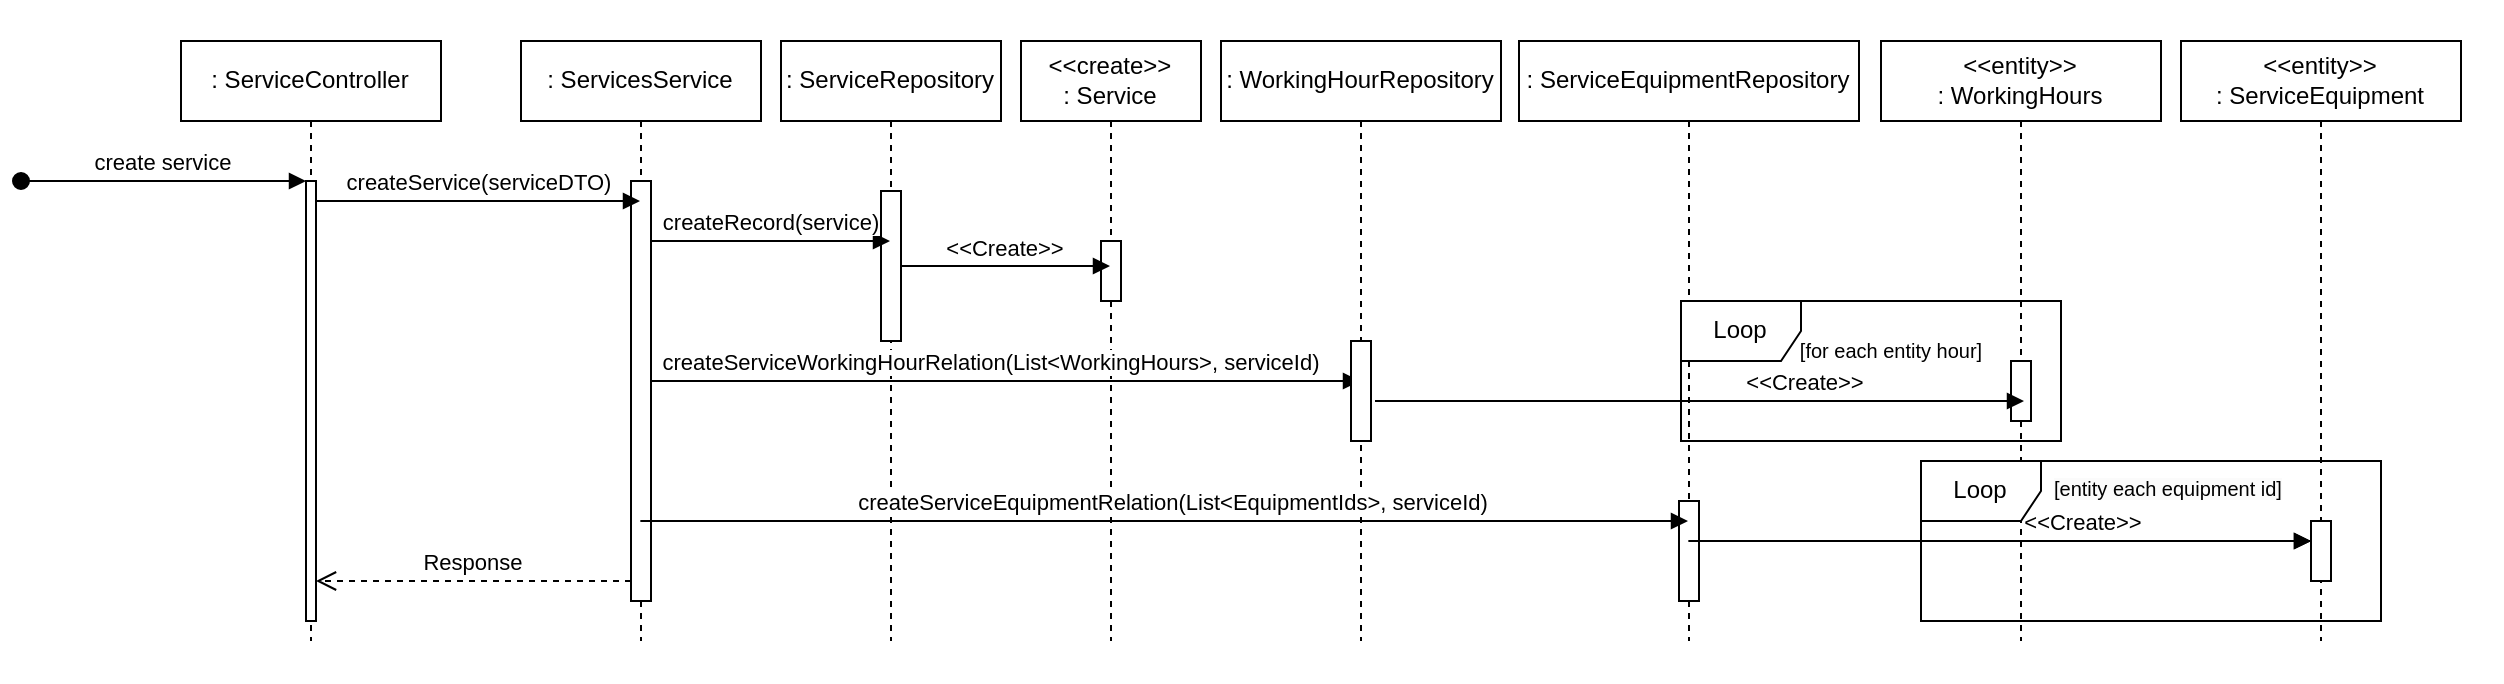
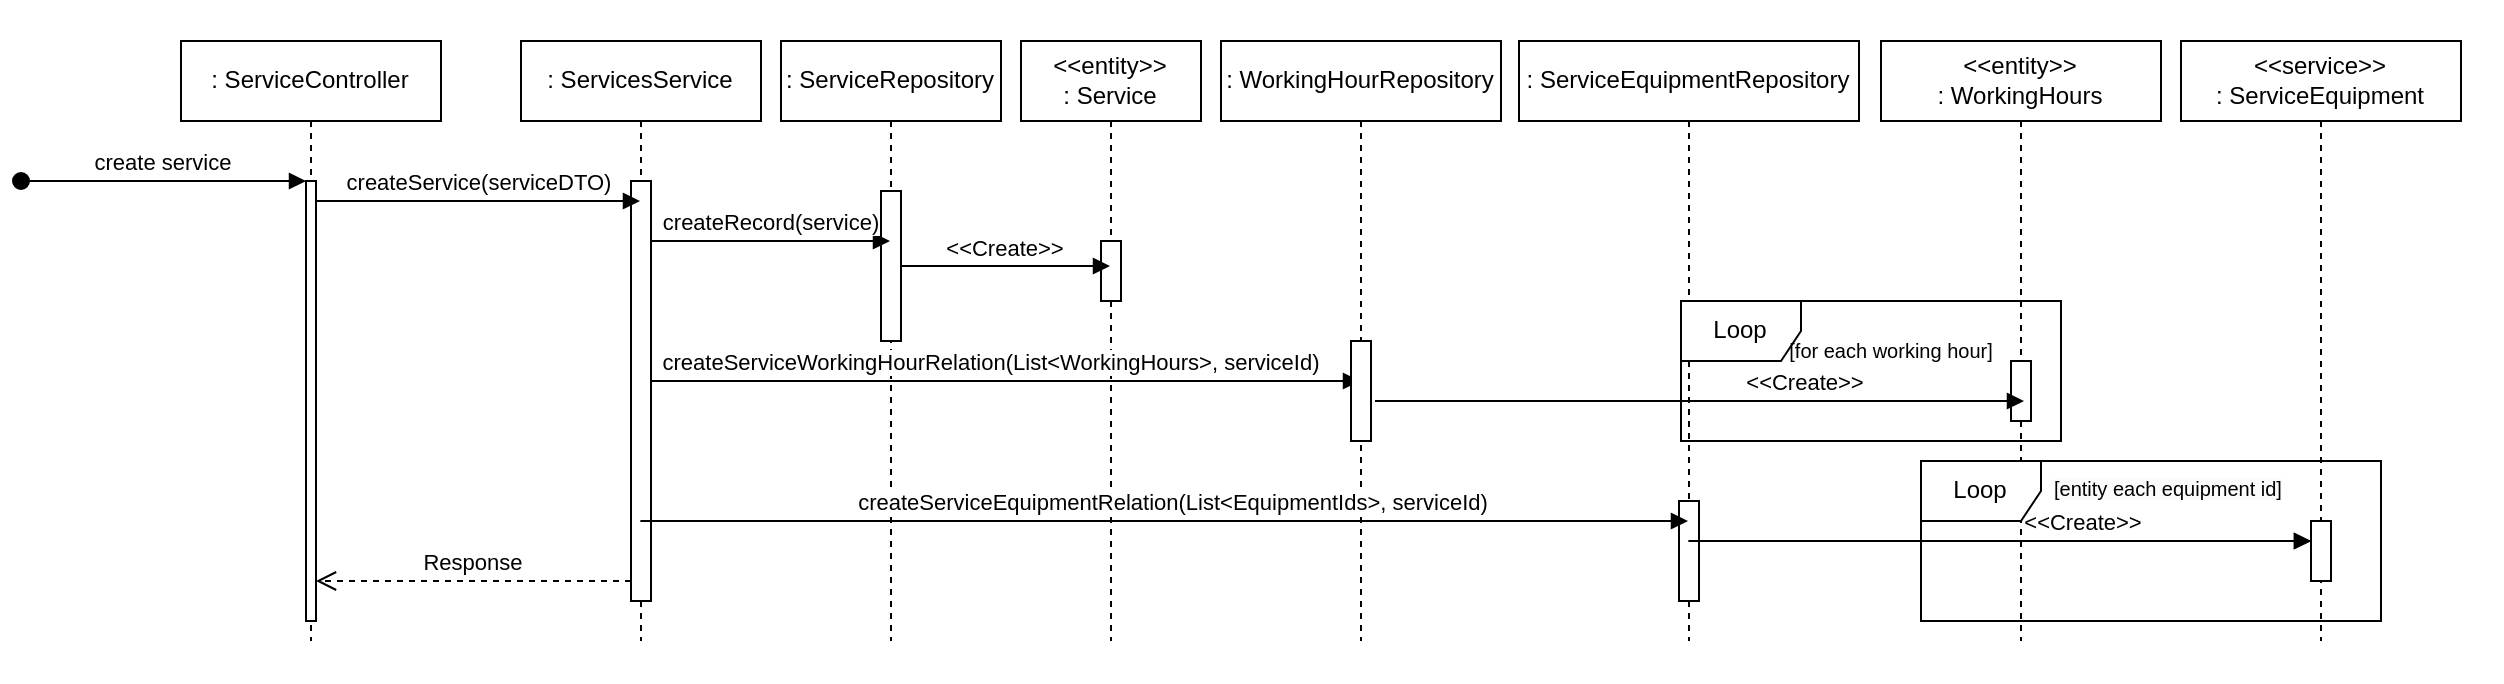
(1111, 81) -> (1111, 81)
(2321, 81) -> (2321, 81)
(1892, 351) -> (1892, 351)
